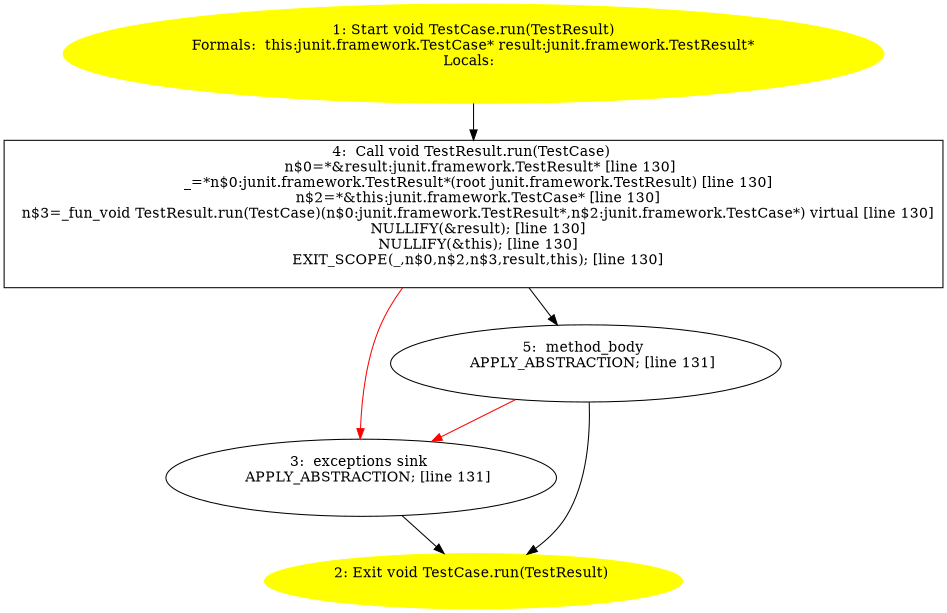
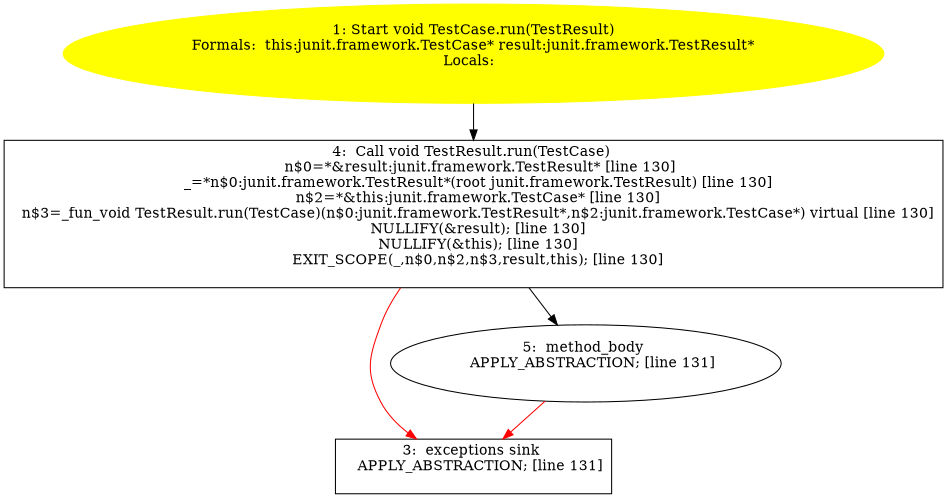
(361, 478) -> (474, 466)
(474, 581) -> none
